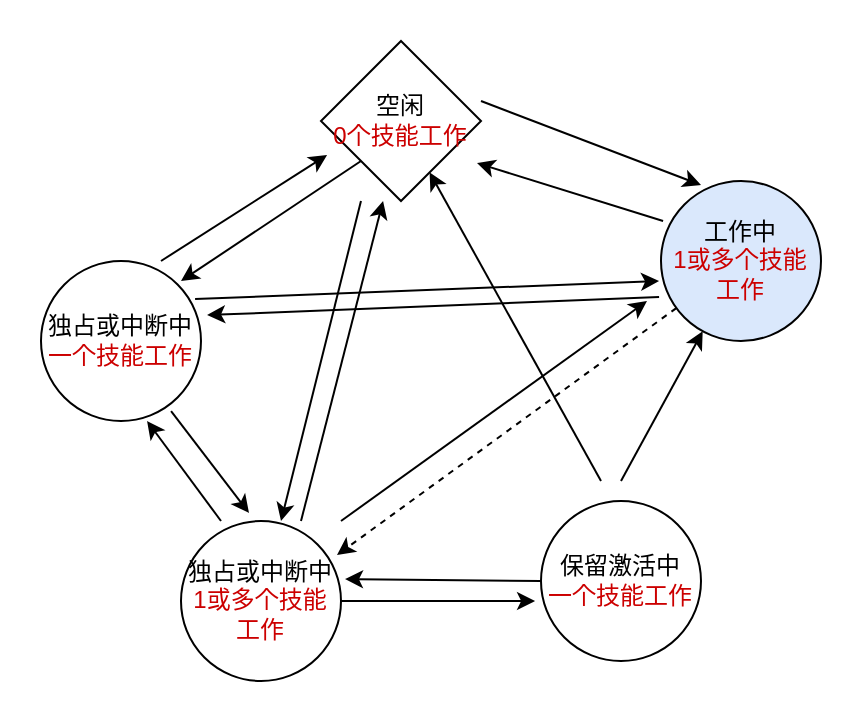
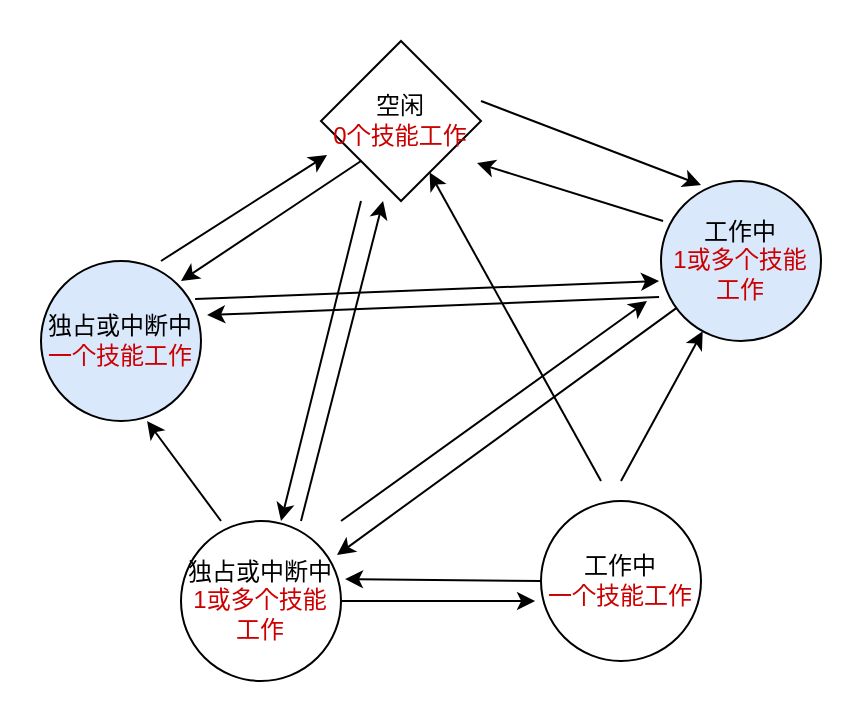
(121, 341) -> (121, 341)
(206, 457) -> none
(449, 473) -> (449, 473)
(621, 581) -> (621, 581)
